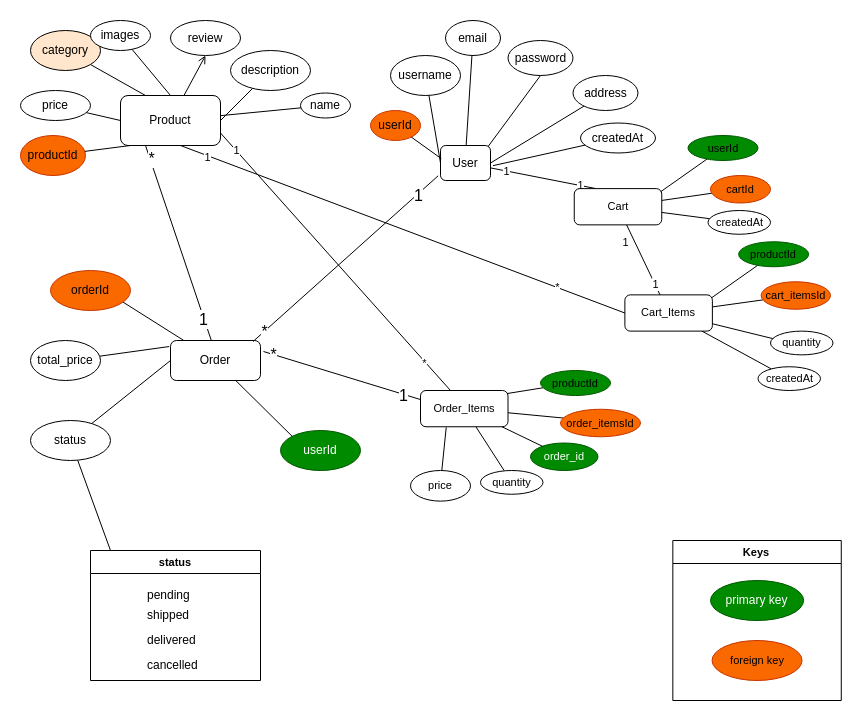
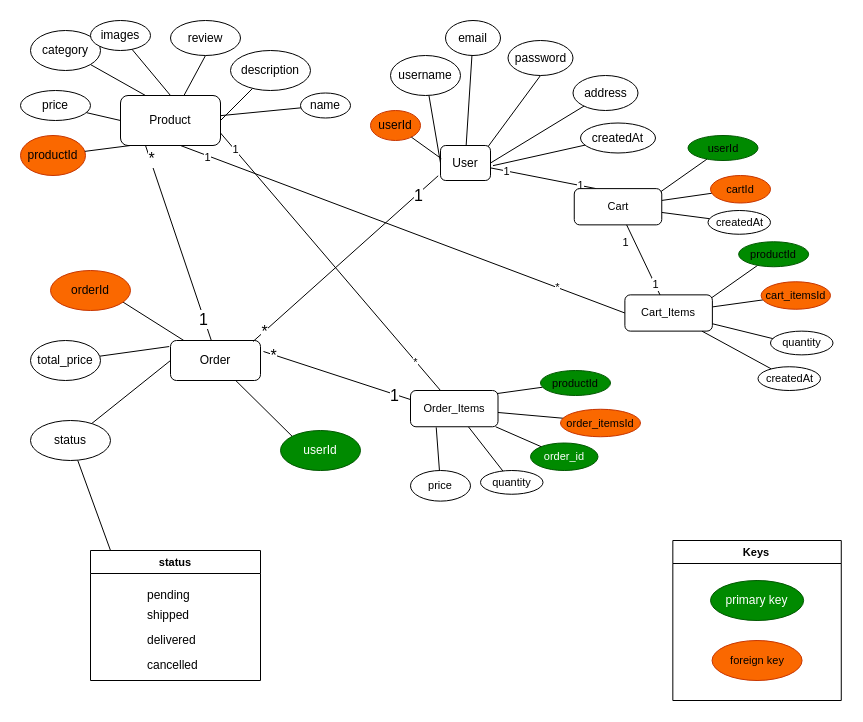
(66, 51) -> (66, 51)
(203, 60) -> (203, 60)
(464, 409) -> (454, 409)
